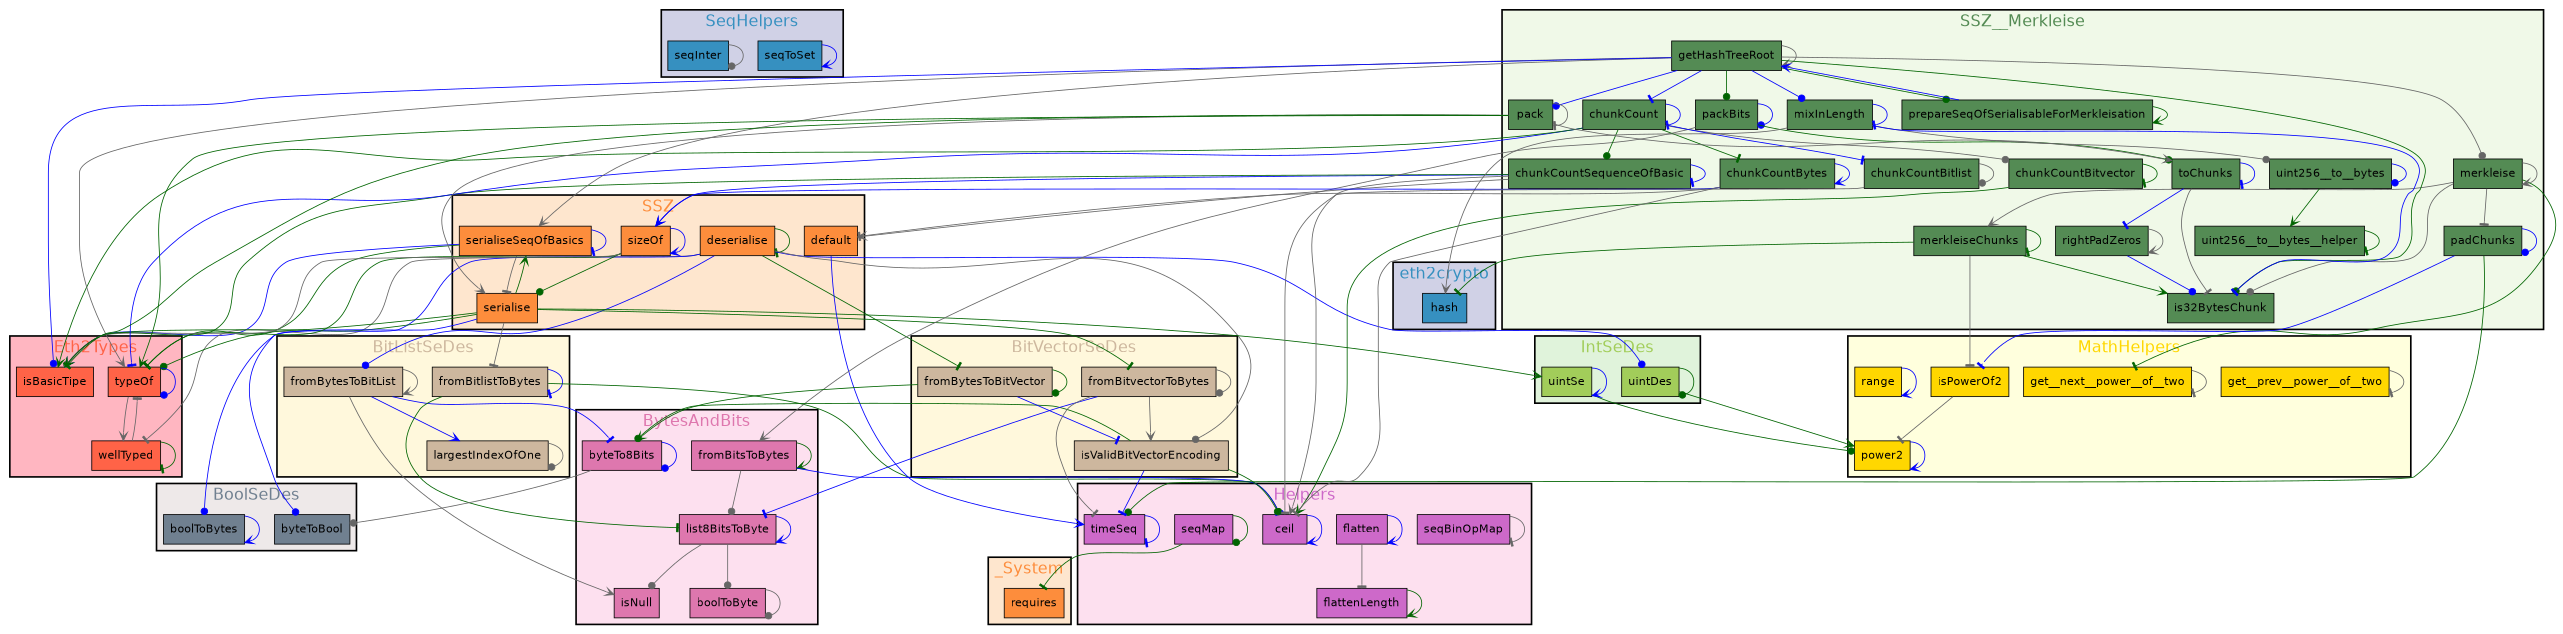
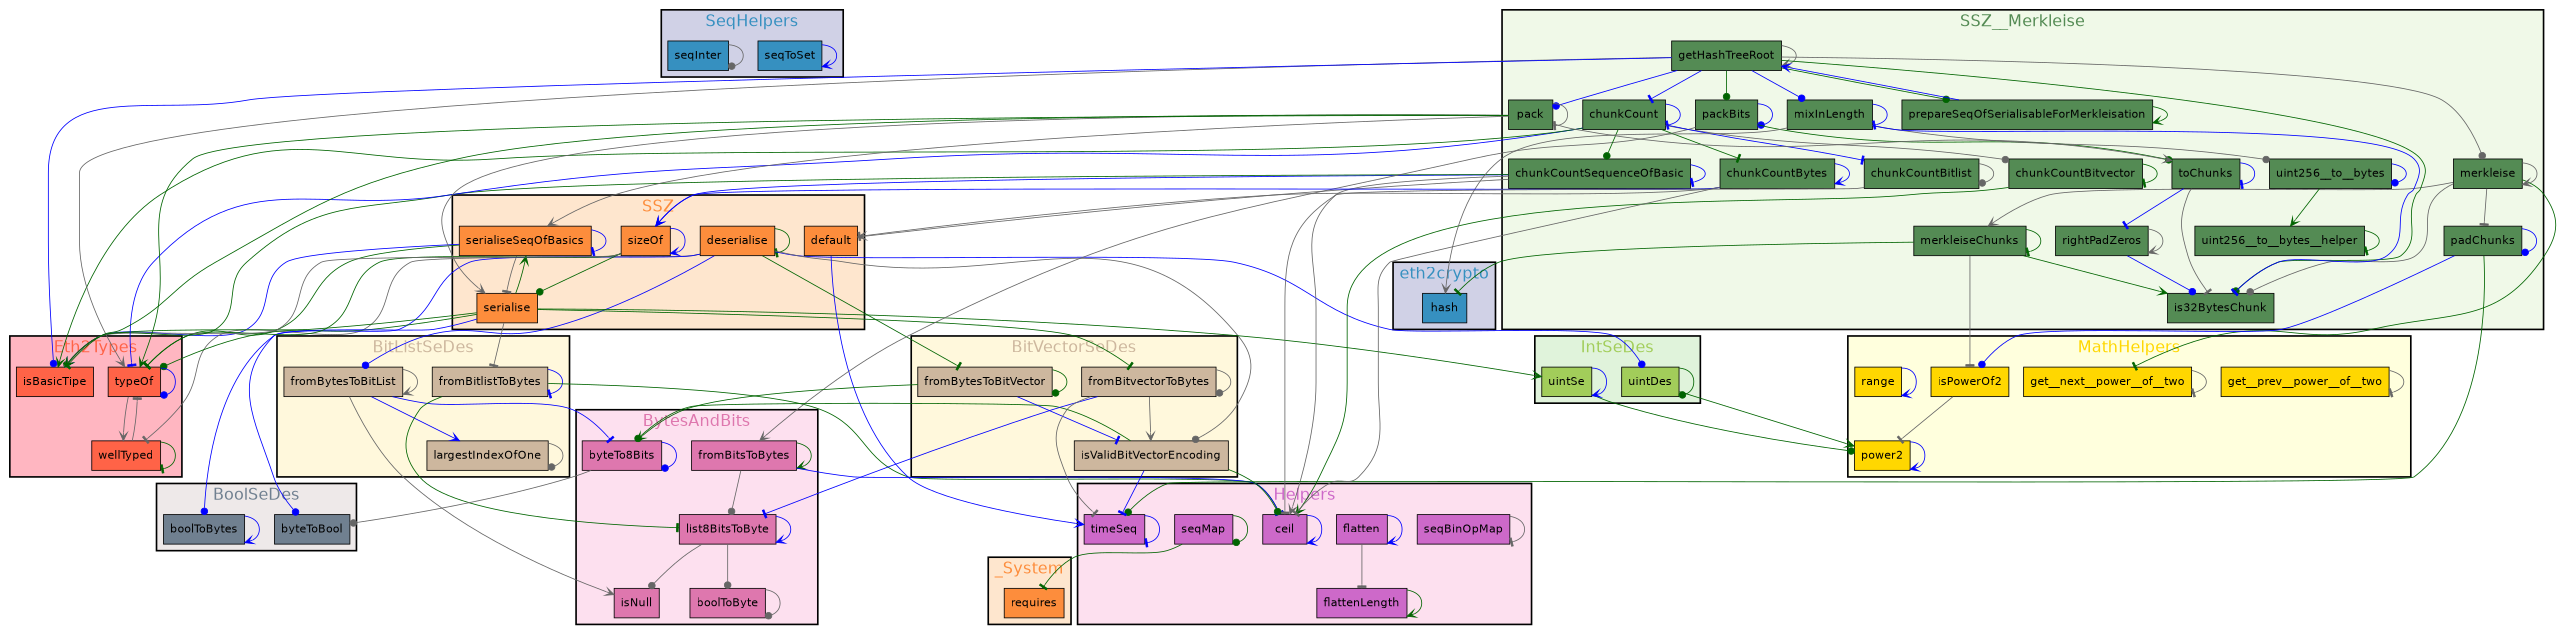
(1096, 88) -> (1027, 141)
(2307, 321) -> (2307, 321)
(874, 455) -> (874, 455)
